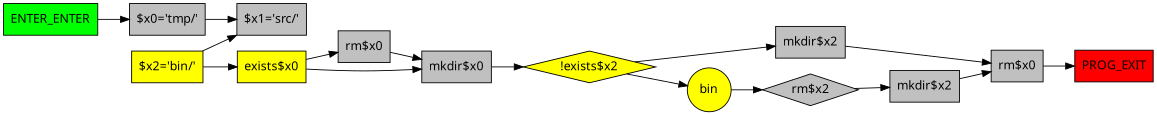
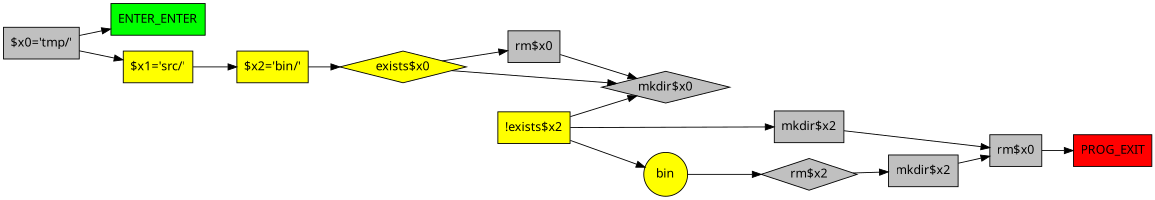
(109, 19) -> (91, 33)
(272, 19) -> (158, 67)
(216, 45) -> (210, 67)
(272, 67) -> (403, 67)
(457, 67) -> (666, 87)
(503, 67) -> (599, 108)
(589, 67) -> (534, 128)
